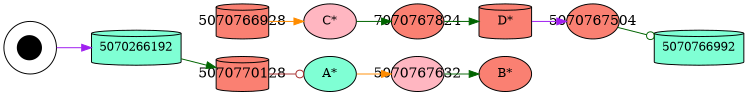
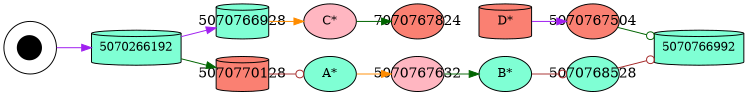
(242, 21) -> (242, 21)
(457, 21) -> none
none -> (194, 33)
(505, 74) -> (505, 74)
none -> (593, 74)
